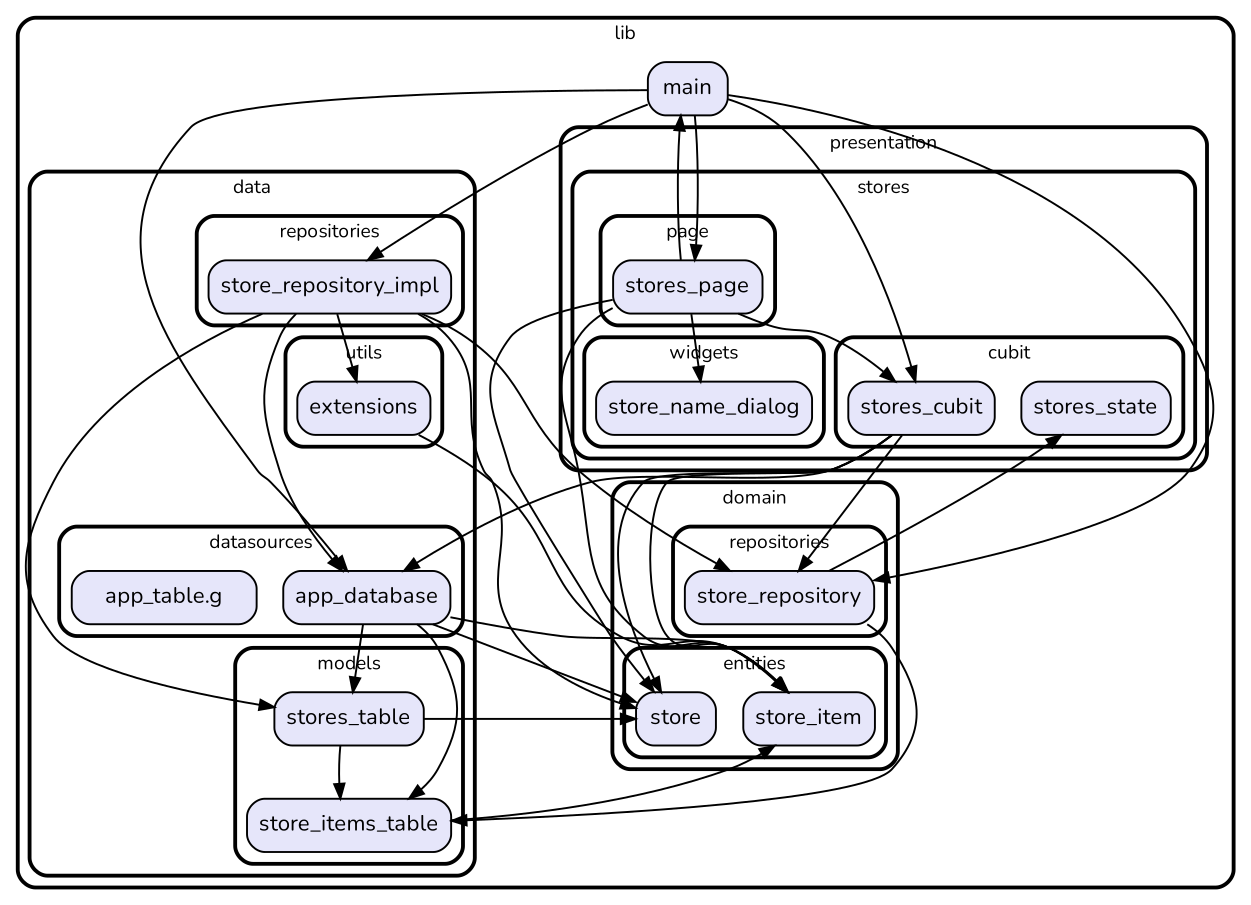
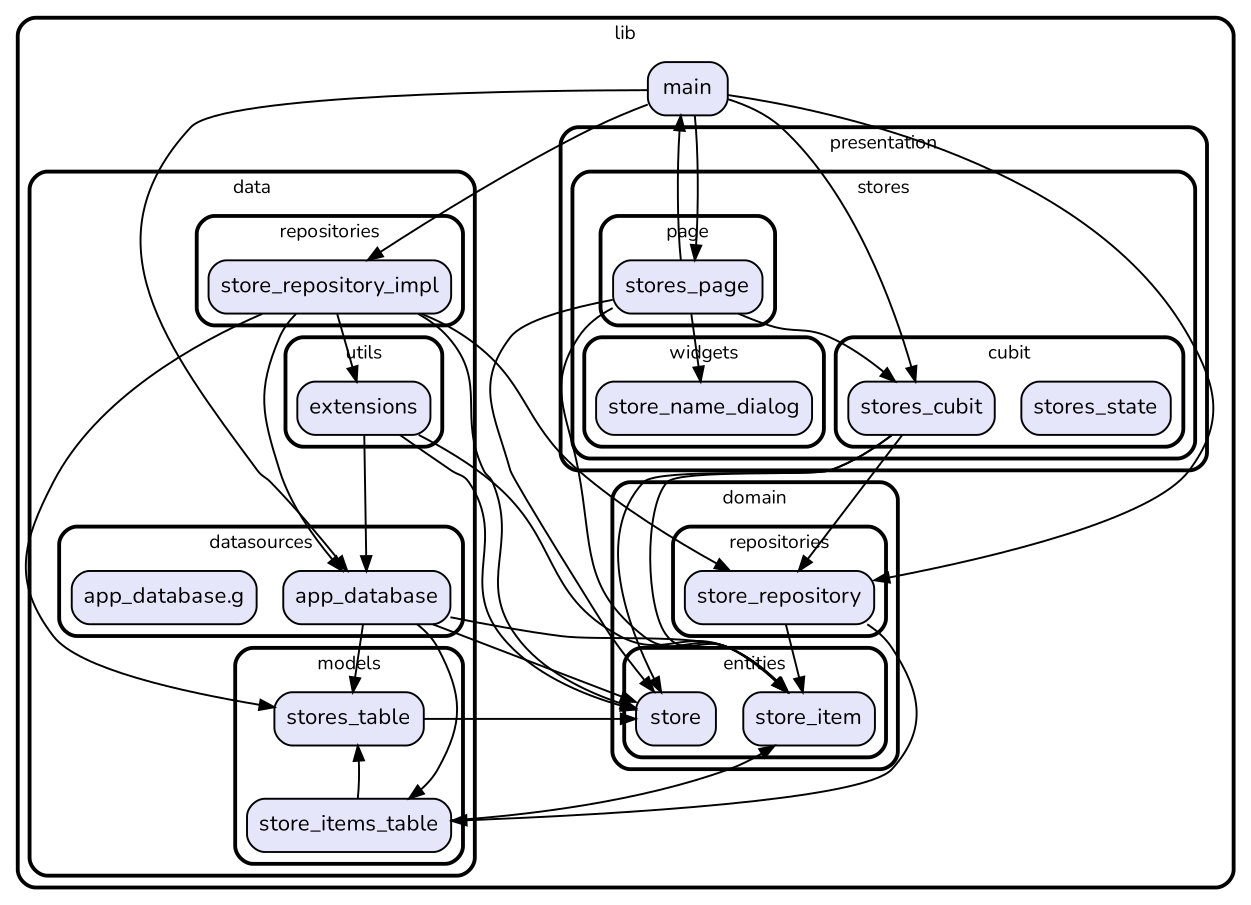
(564, 490) -> (365, 496)
(941, 510) -> (794, 658)
(164, 598) -> (164, 598)
none -> (484, 598)
(339, 765) -> (359, 780)
